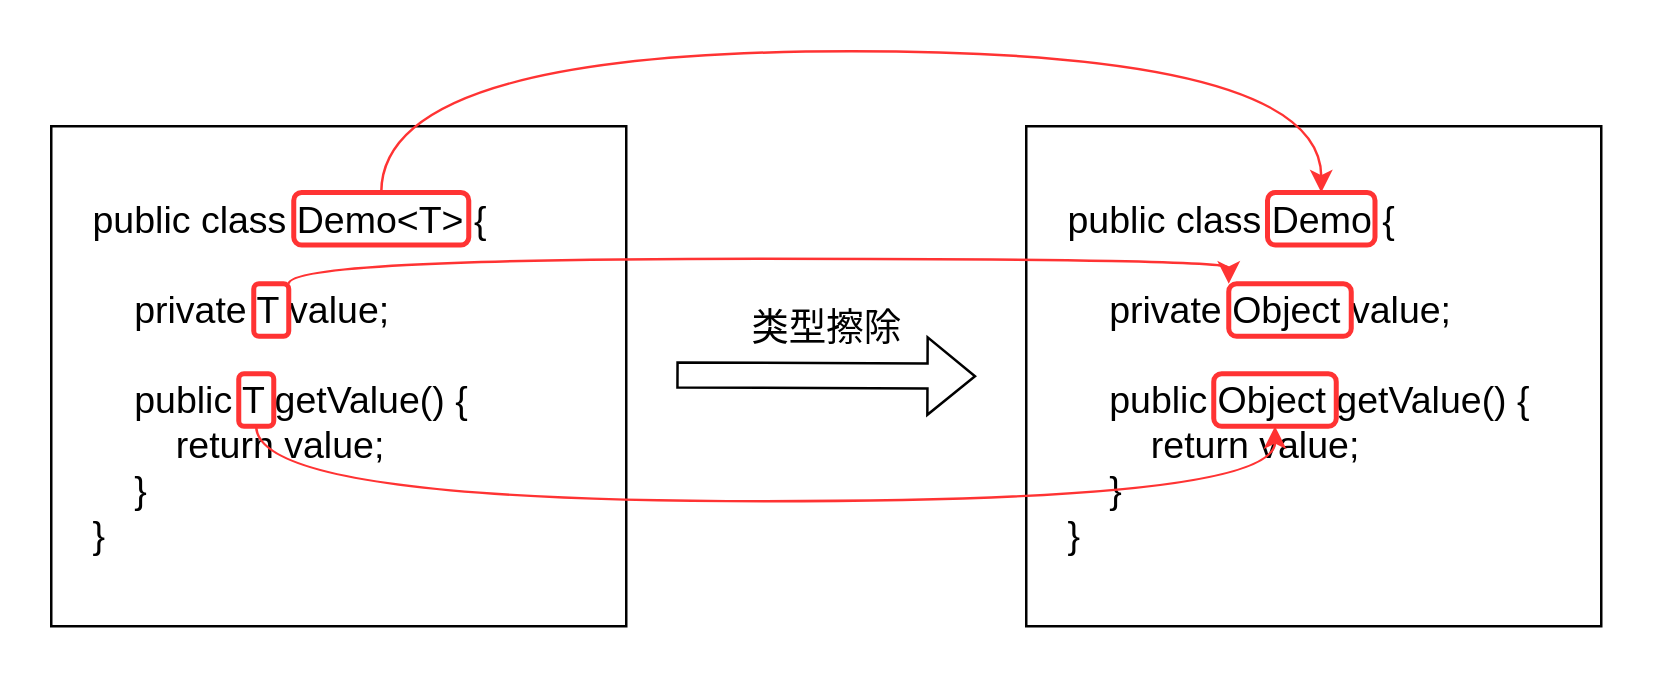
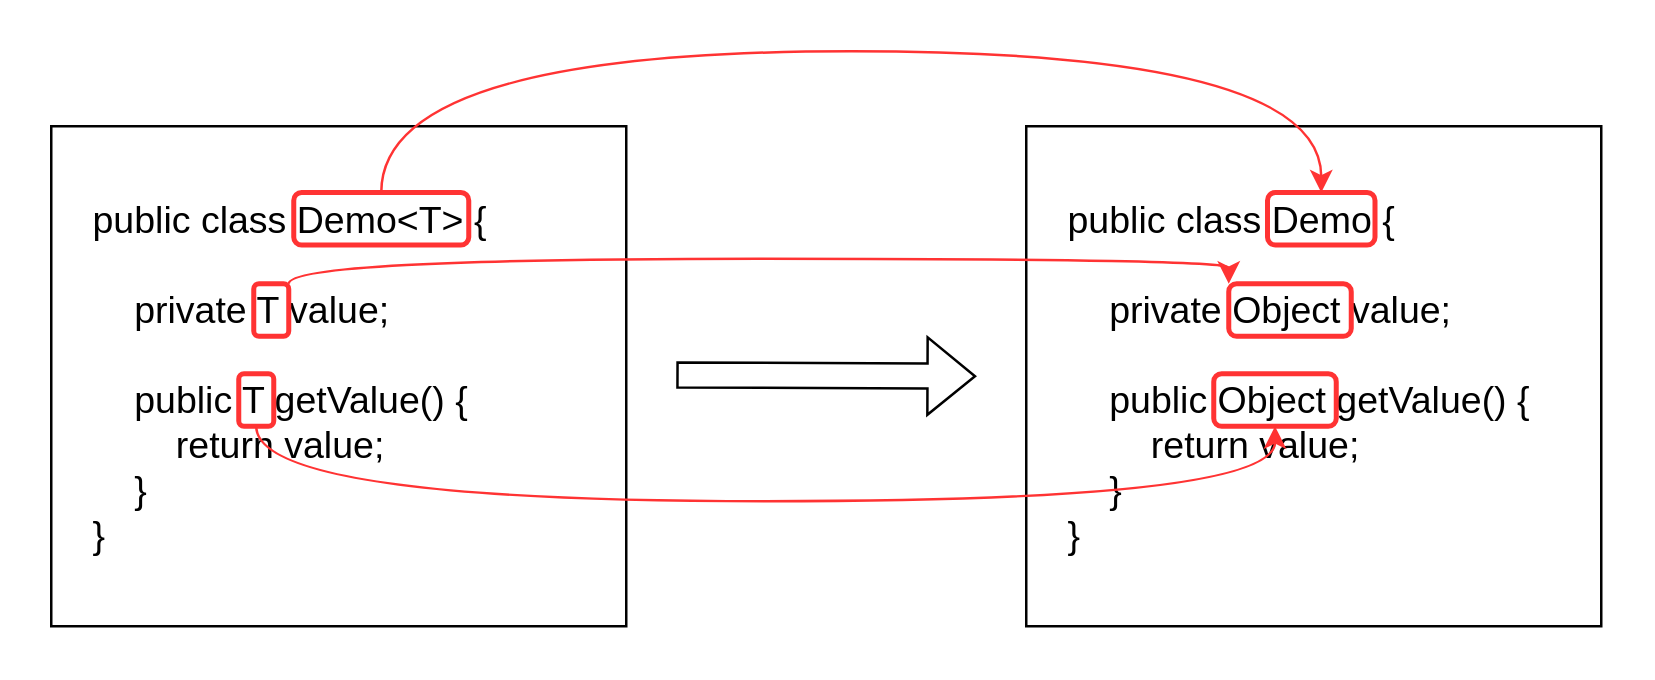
(826, 326) -> none
